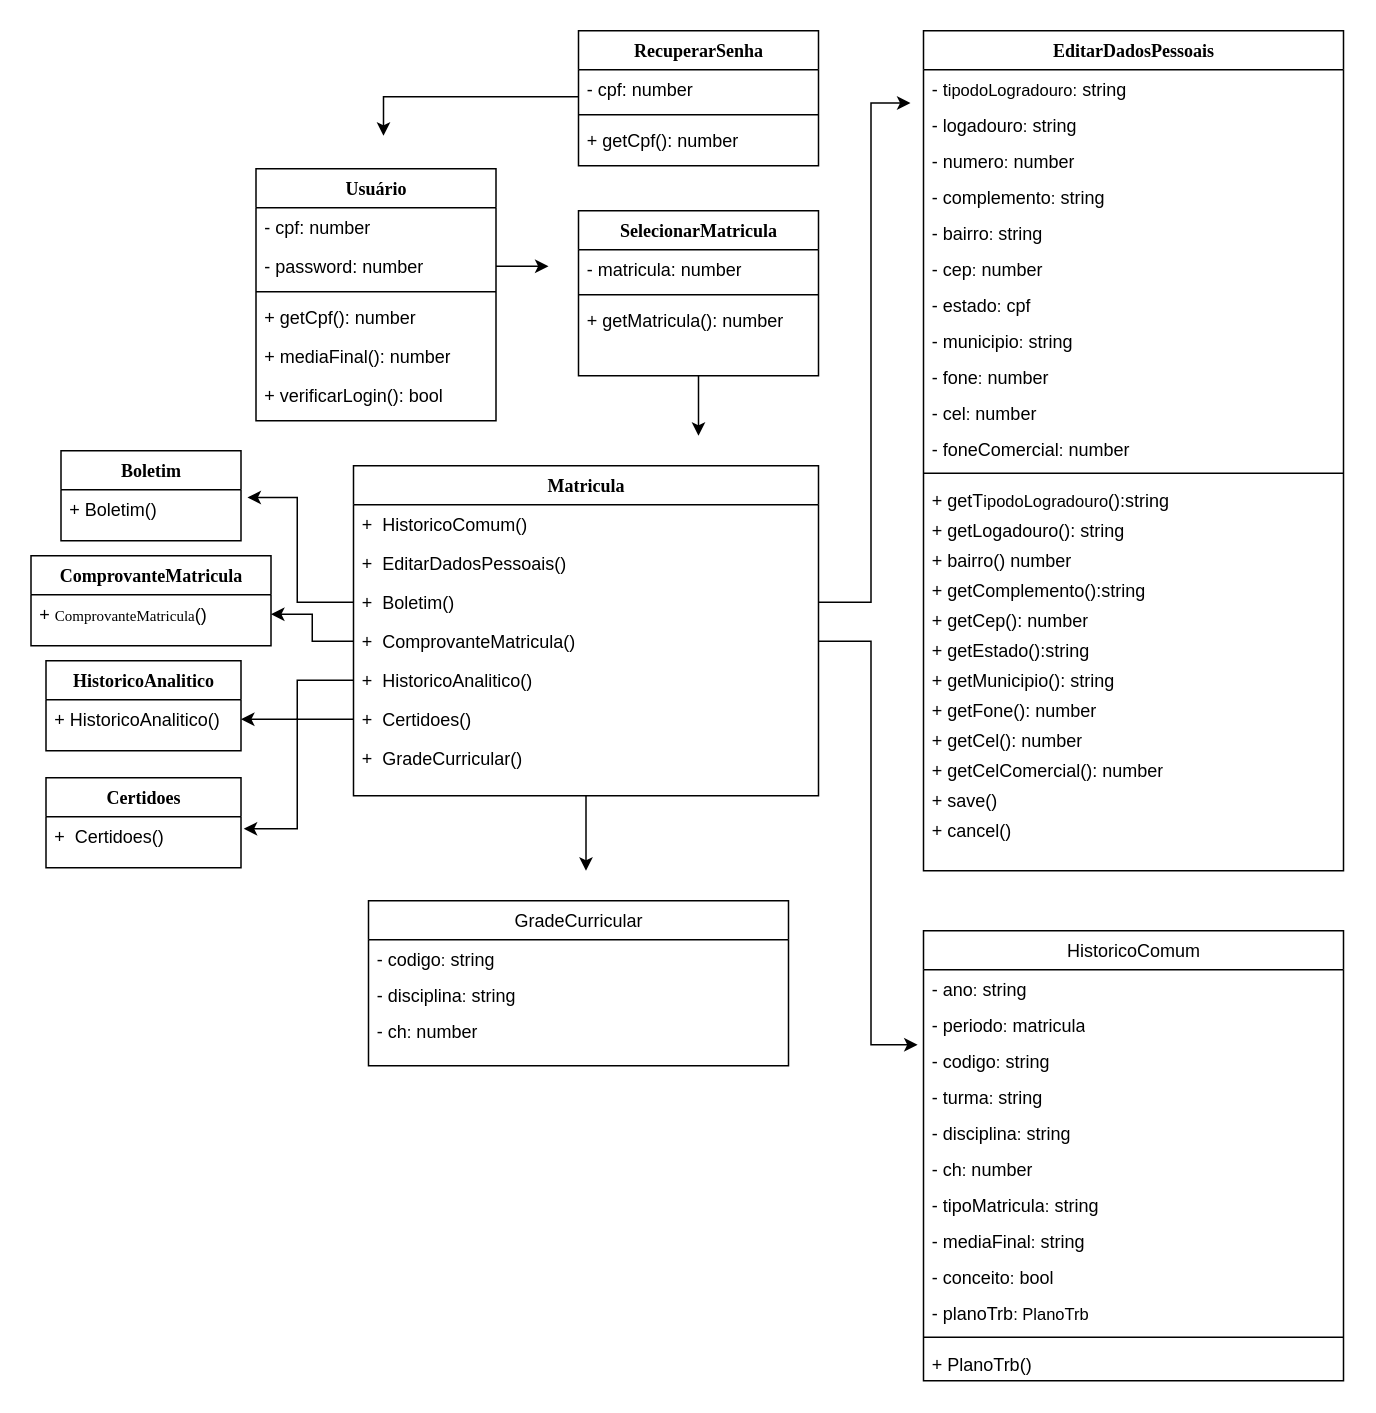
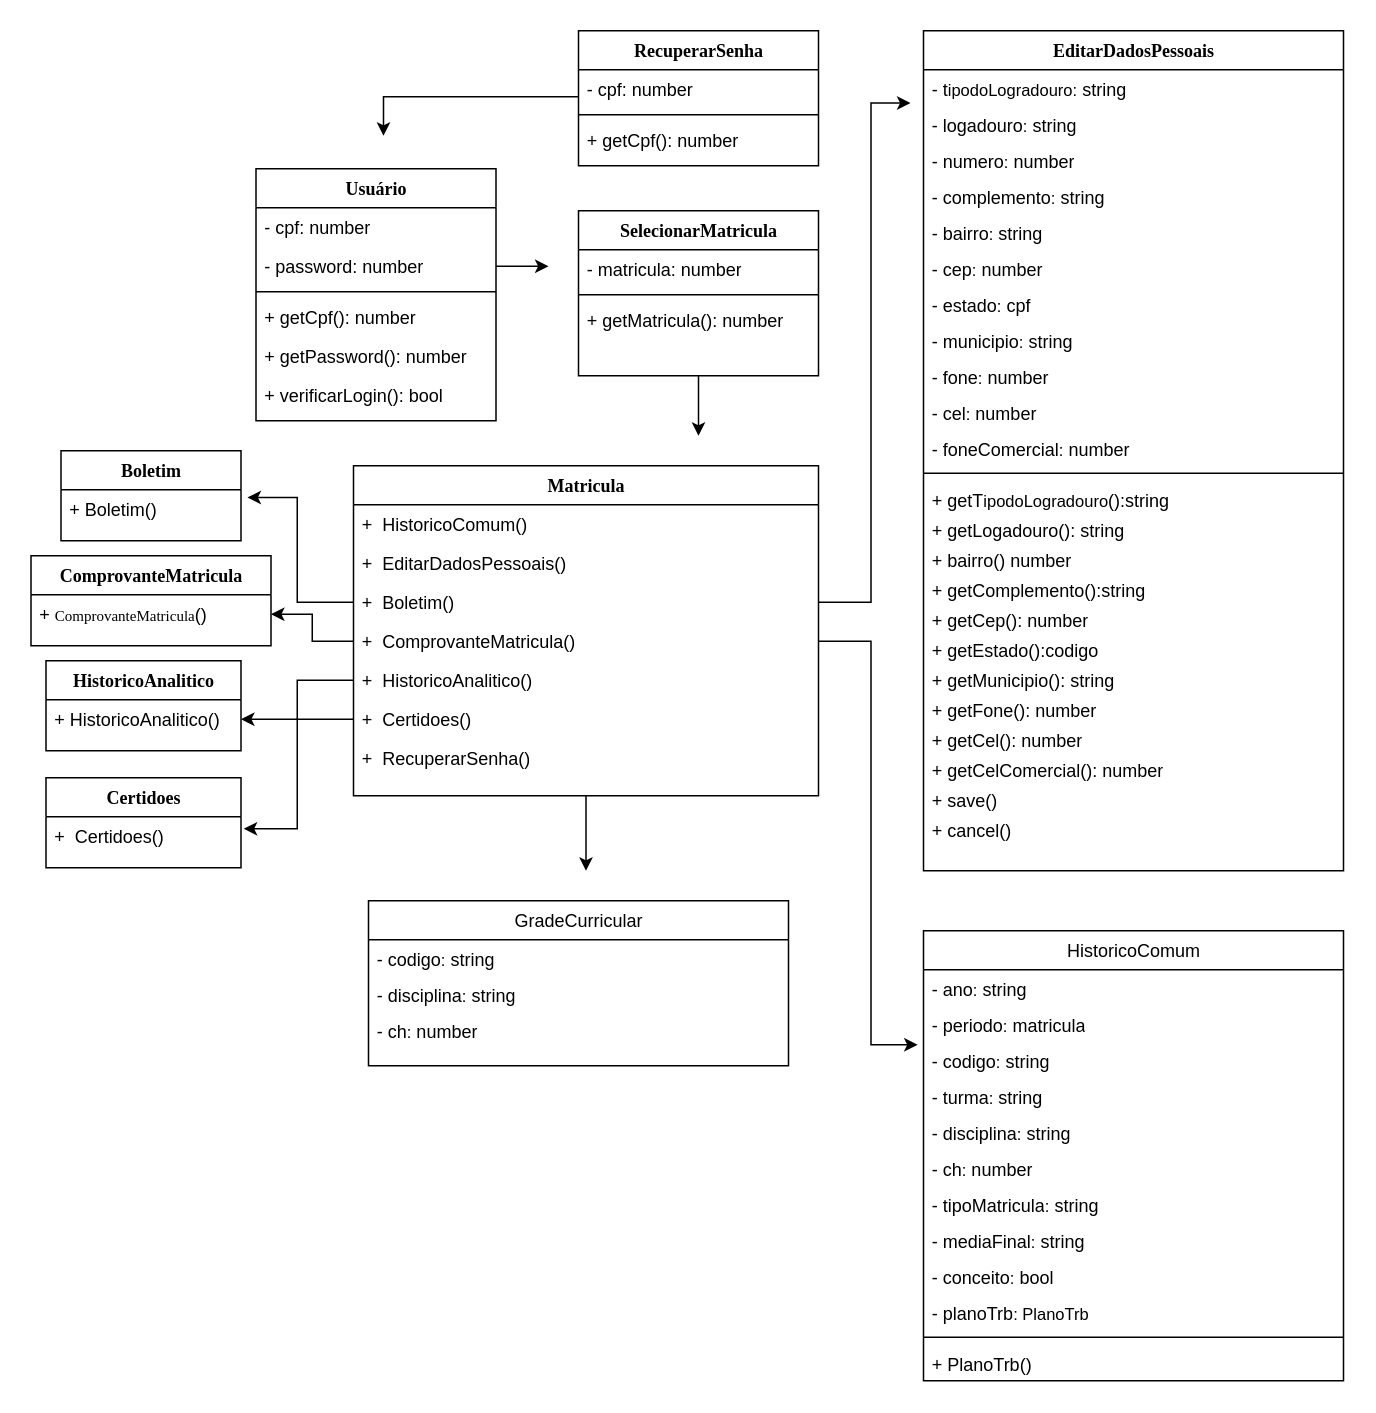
(362, 358) -> (374, 358)
(1026, 652) -> (1026, 652)
(456, 760) -> (456, 760)
